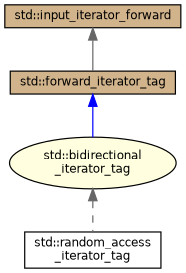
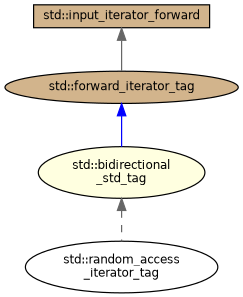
(93, 83) -> (122, 87)
(93, 163) -> (122, 172)
(93, 250) -> (122, 267)
